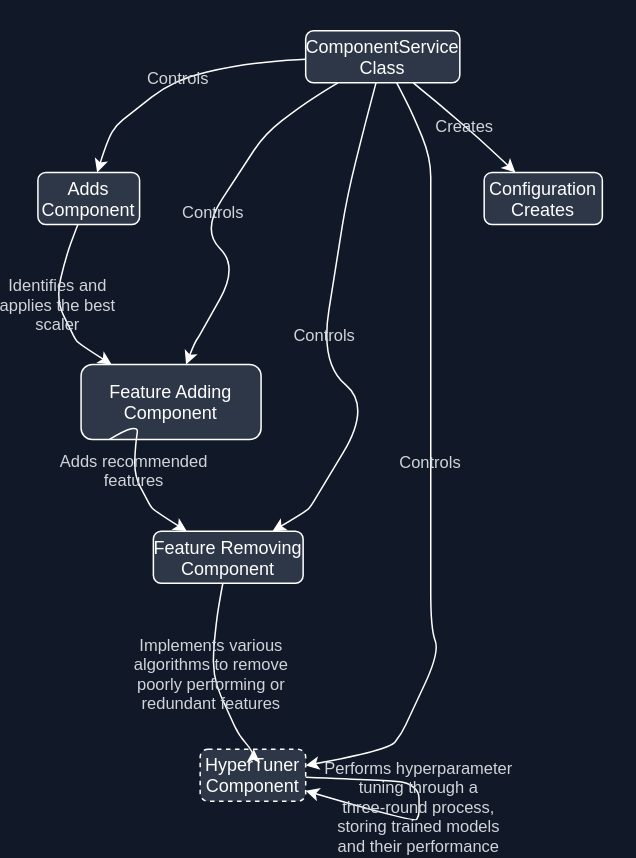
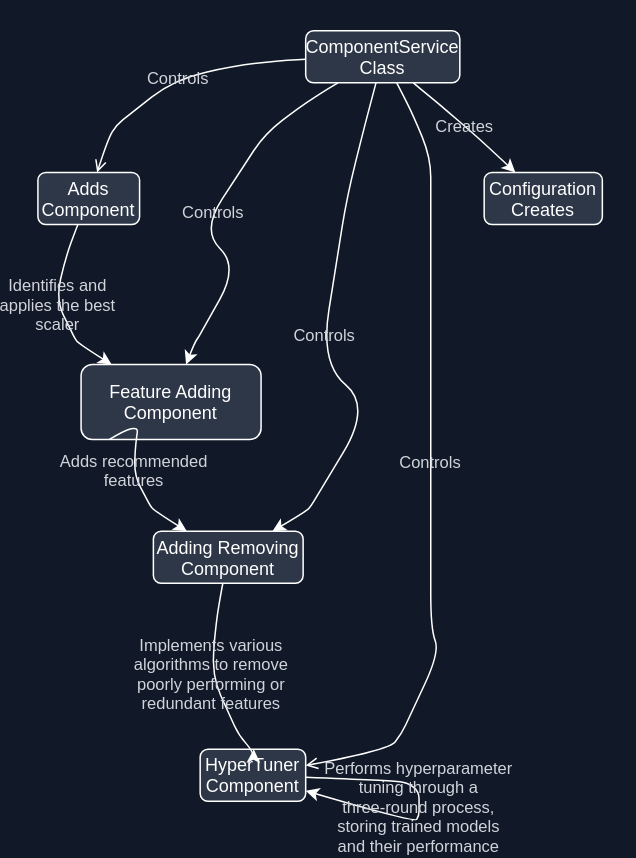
(101, 161) -> (100, 164)
(228, 548) -> (228, 548)
(317, 763) -> (314, 764)
(253, 775) -> (253, 775)
